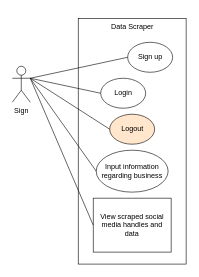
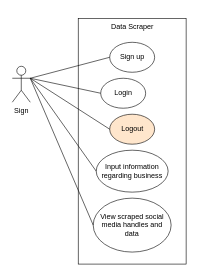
(150, 57) -> (132, 57)
(132, 225) -> (132, 225)
